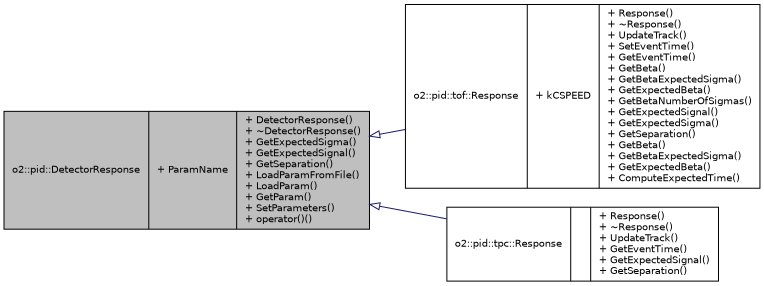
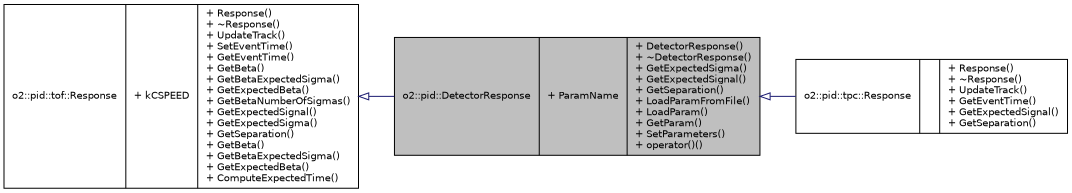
(392, 132) -> (382, 96)
